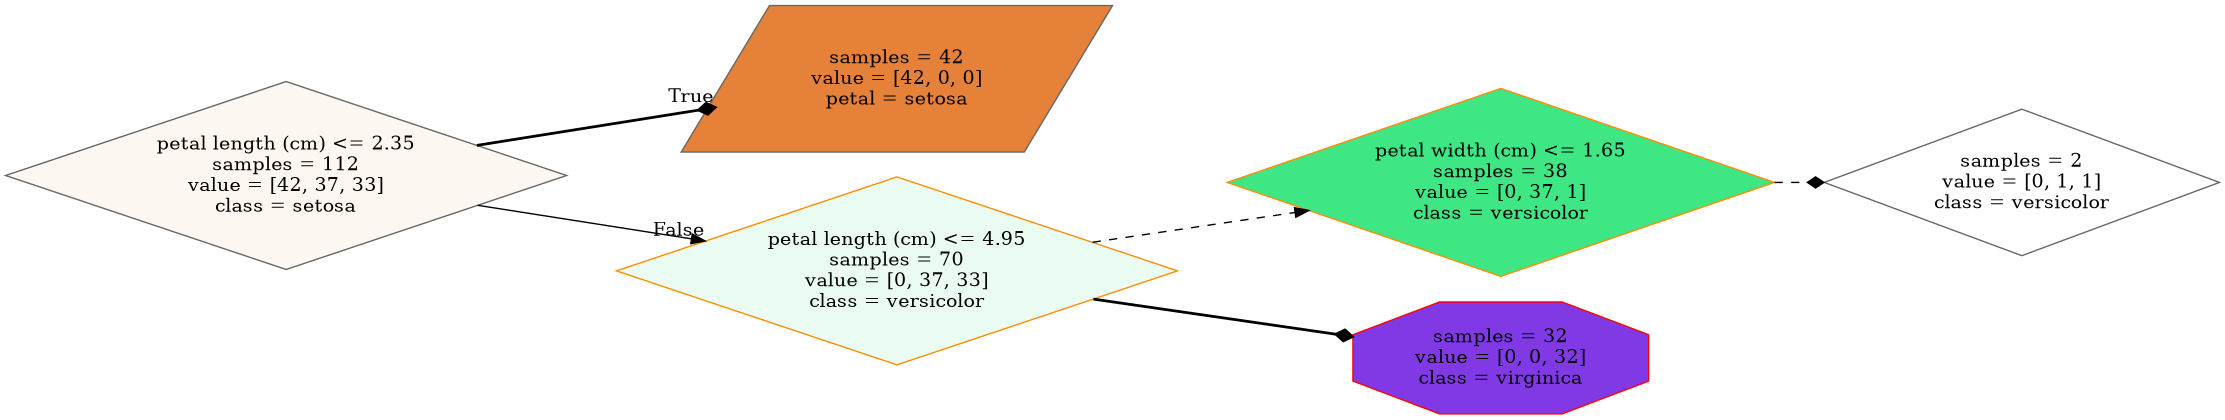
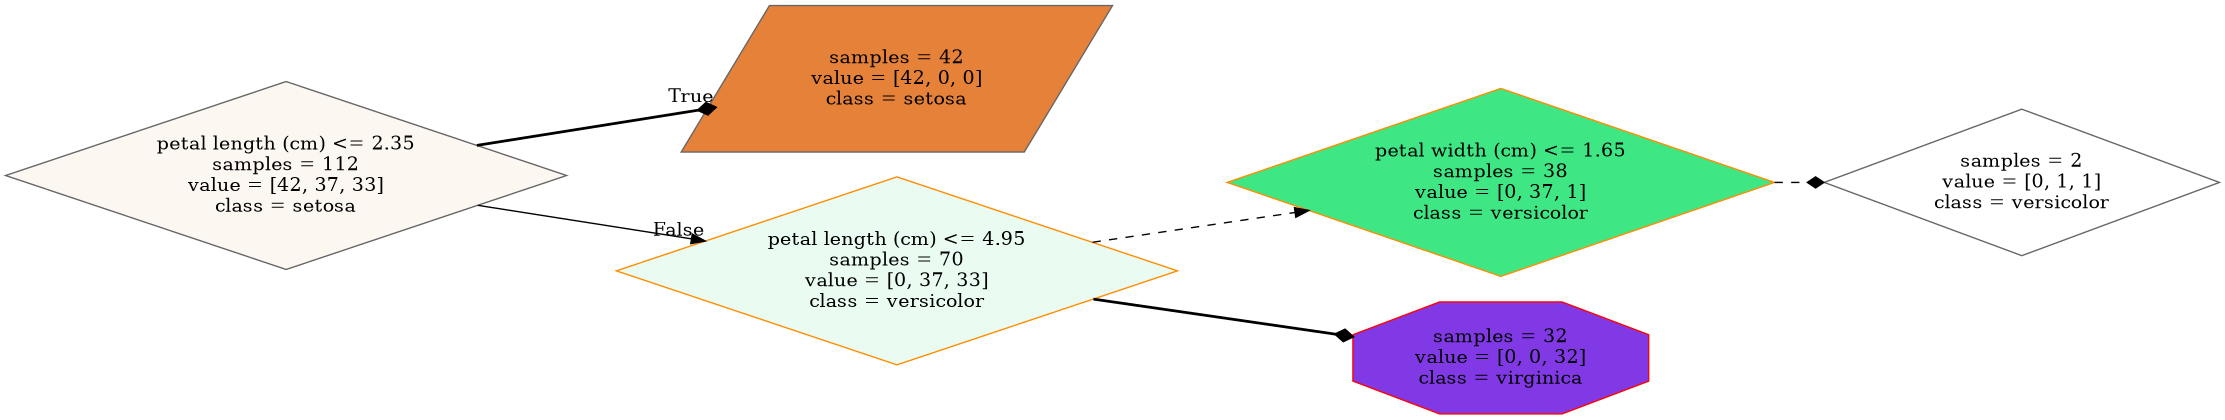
(897, 79) -> (897, 79)
